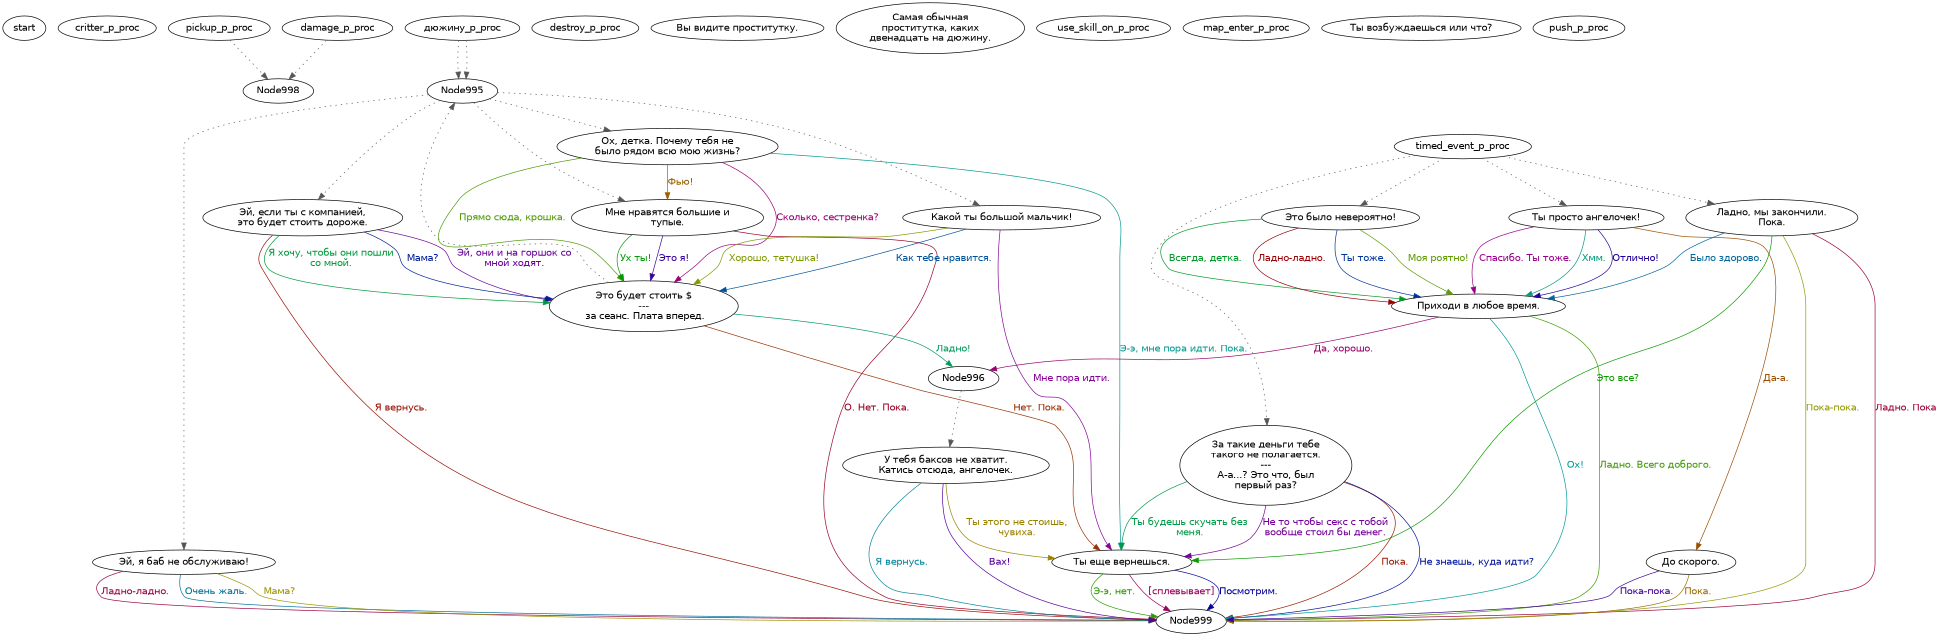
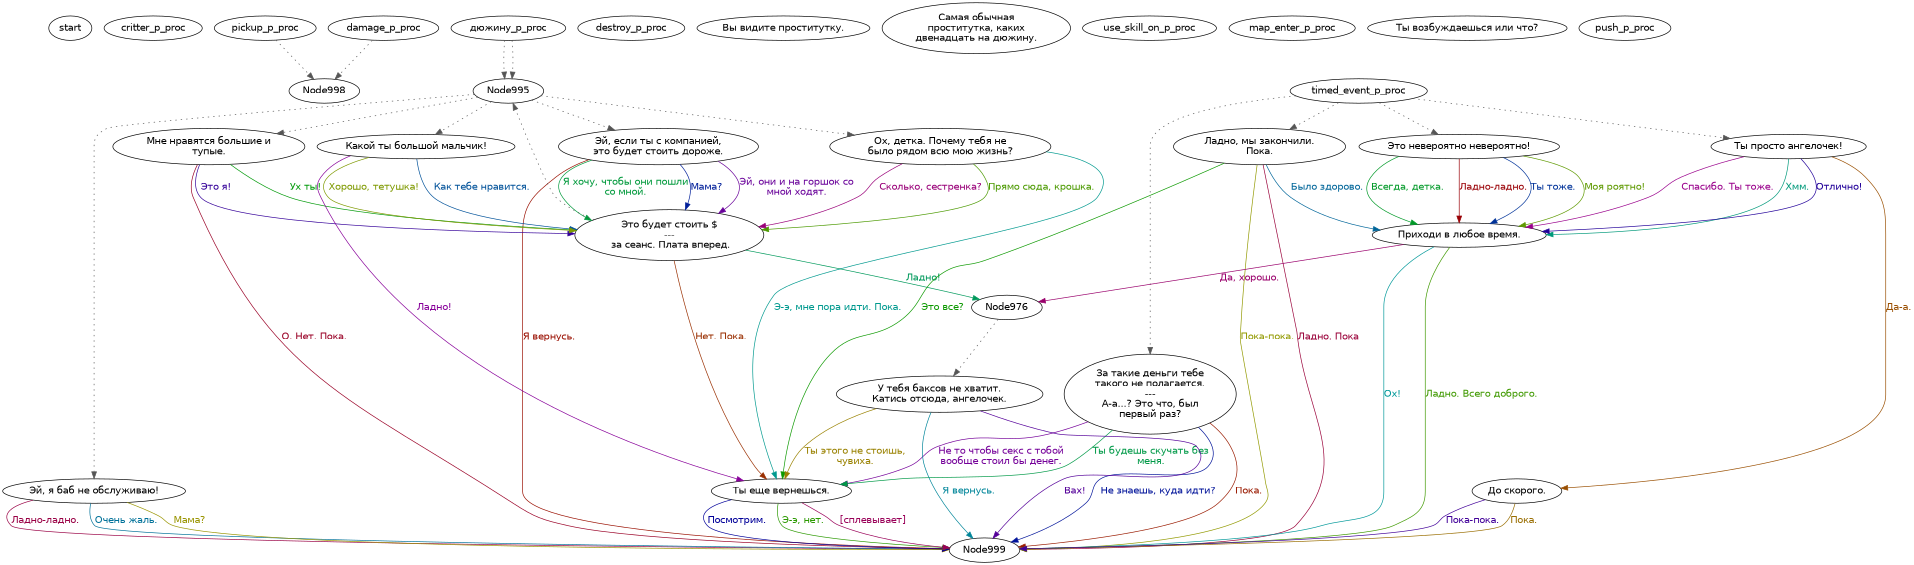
(668, 179) -> none
(1341, 218) -> (1459, 147)
(964, 379) -> (1007, 307)
(1072, 379) -> (434, 307)
